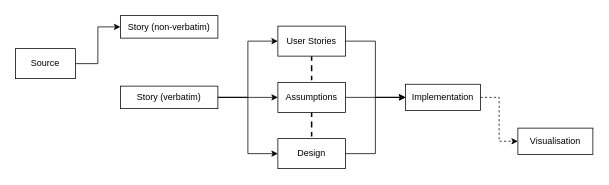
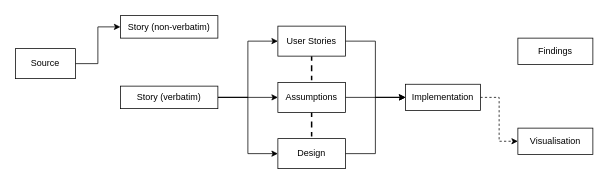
none -> (555, 51)
